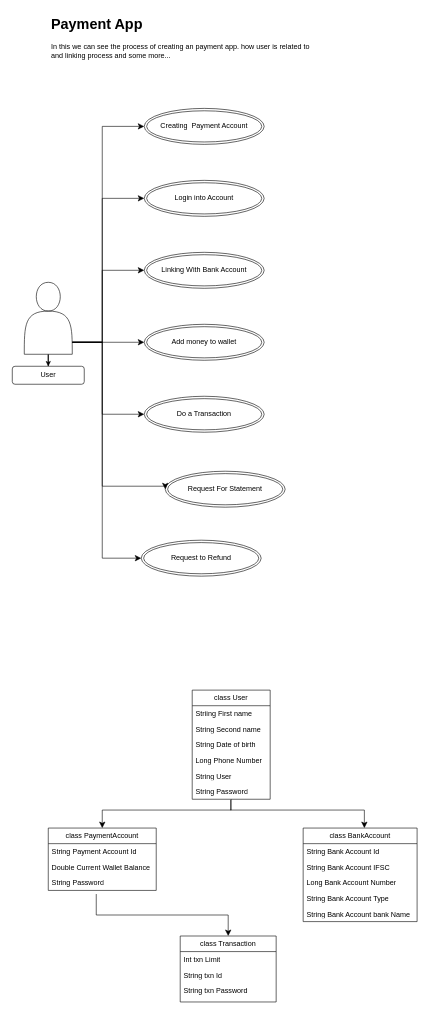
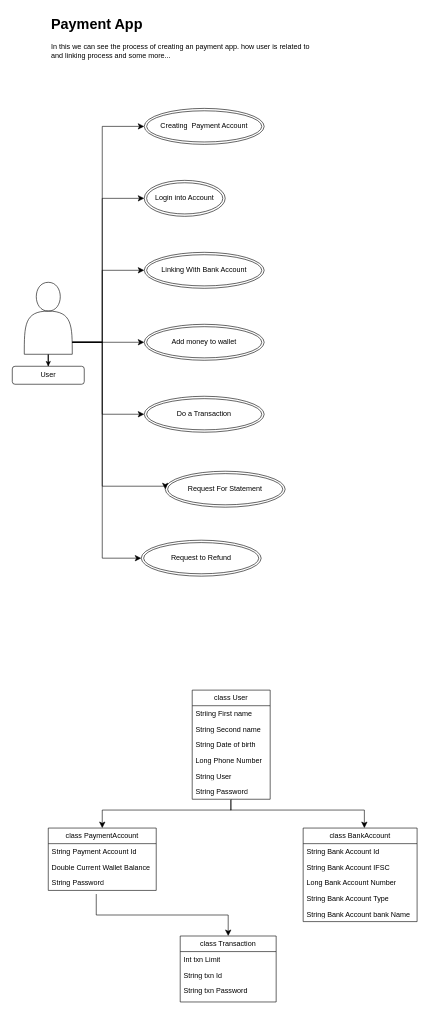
(204, 198) -> (185, 198)
